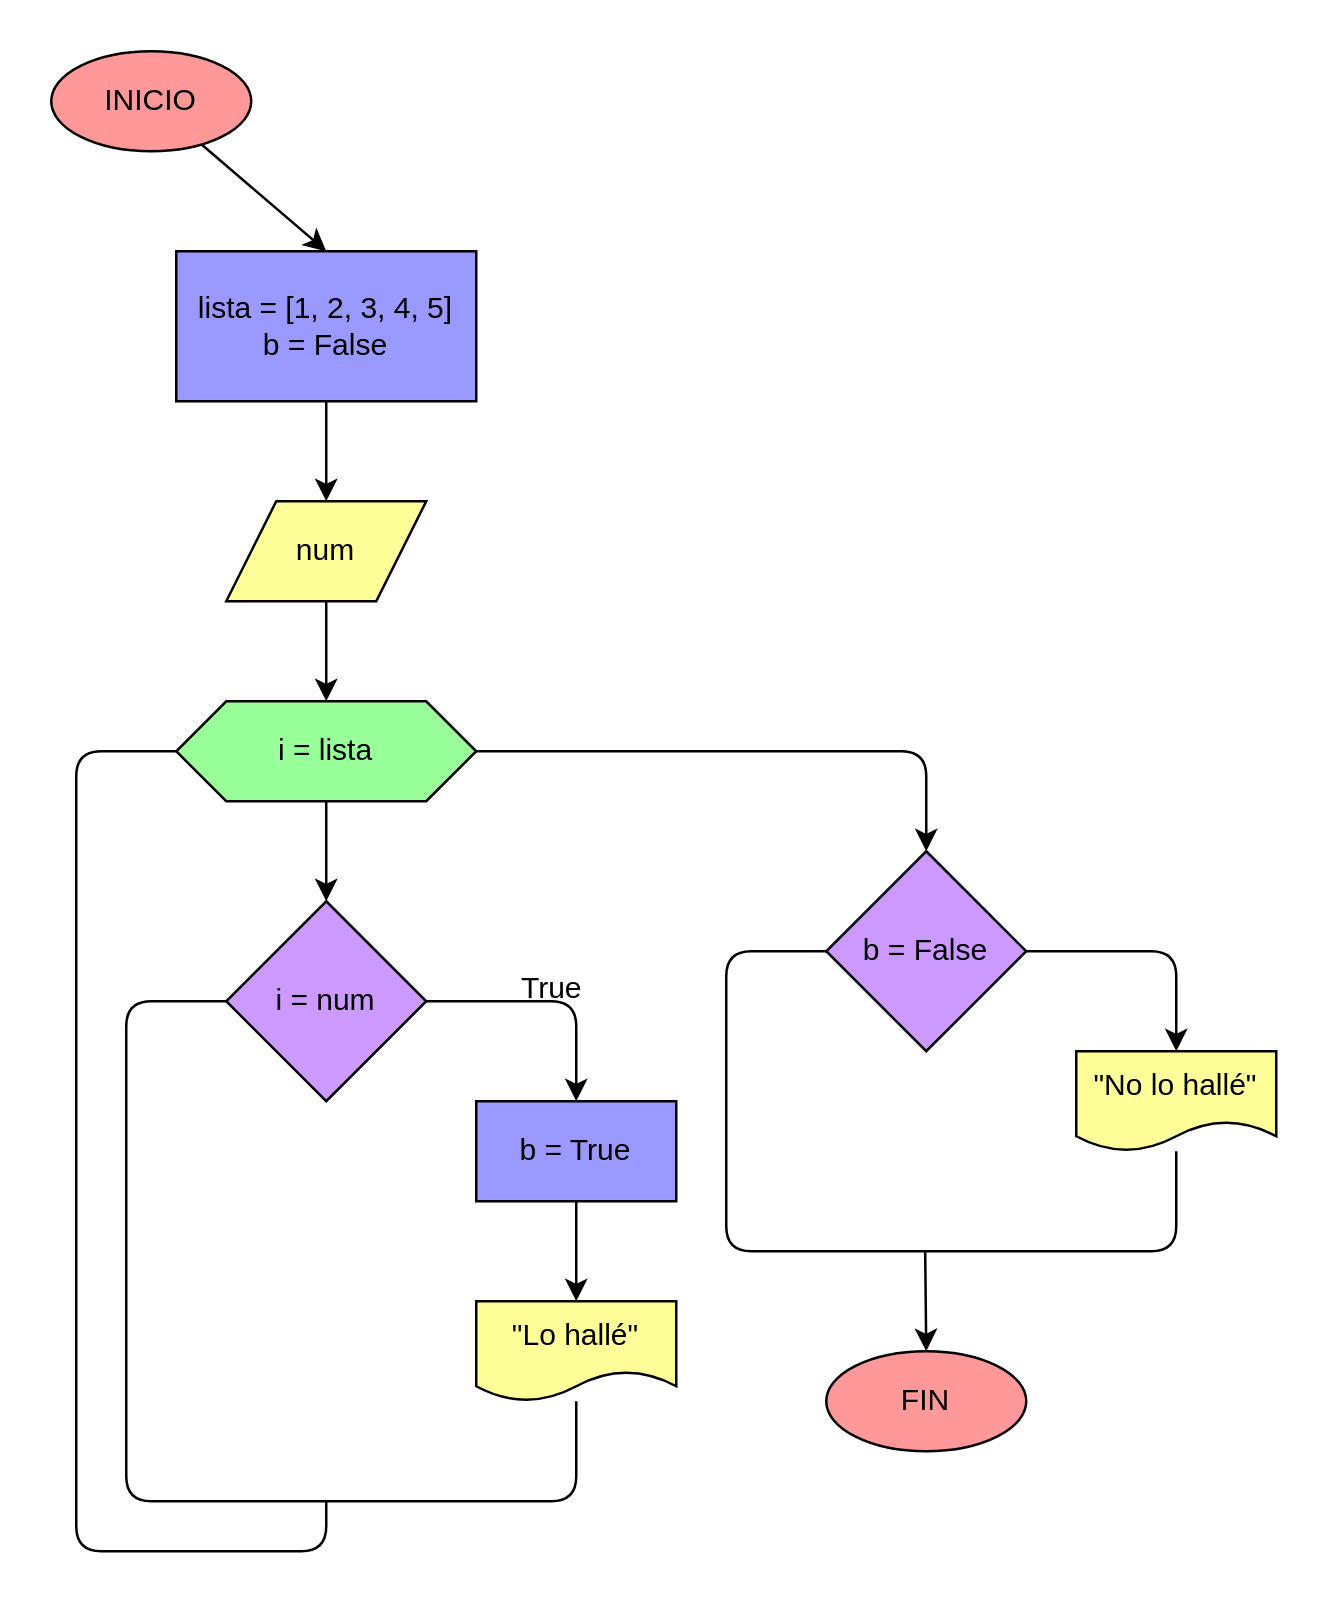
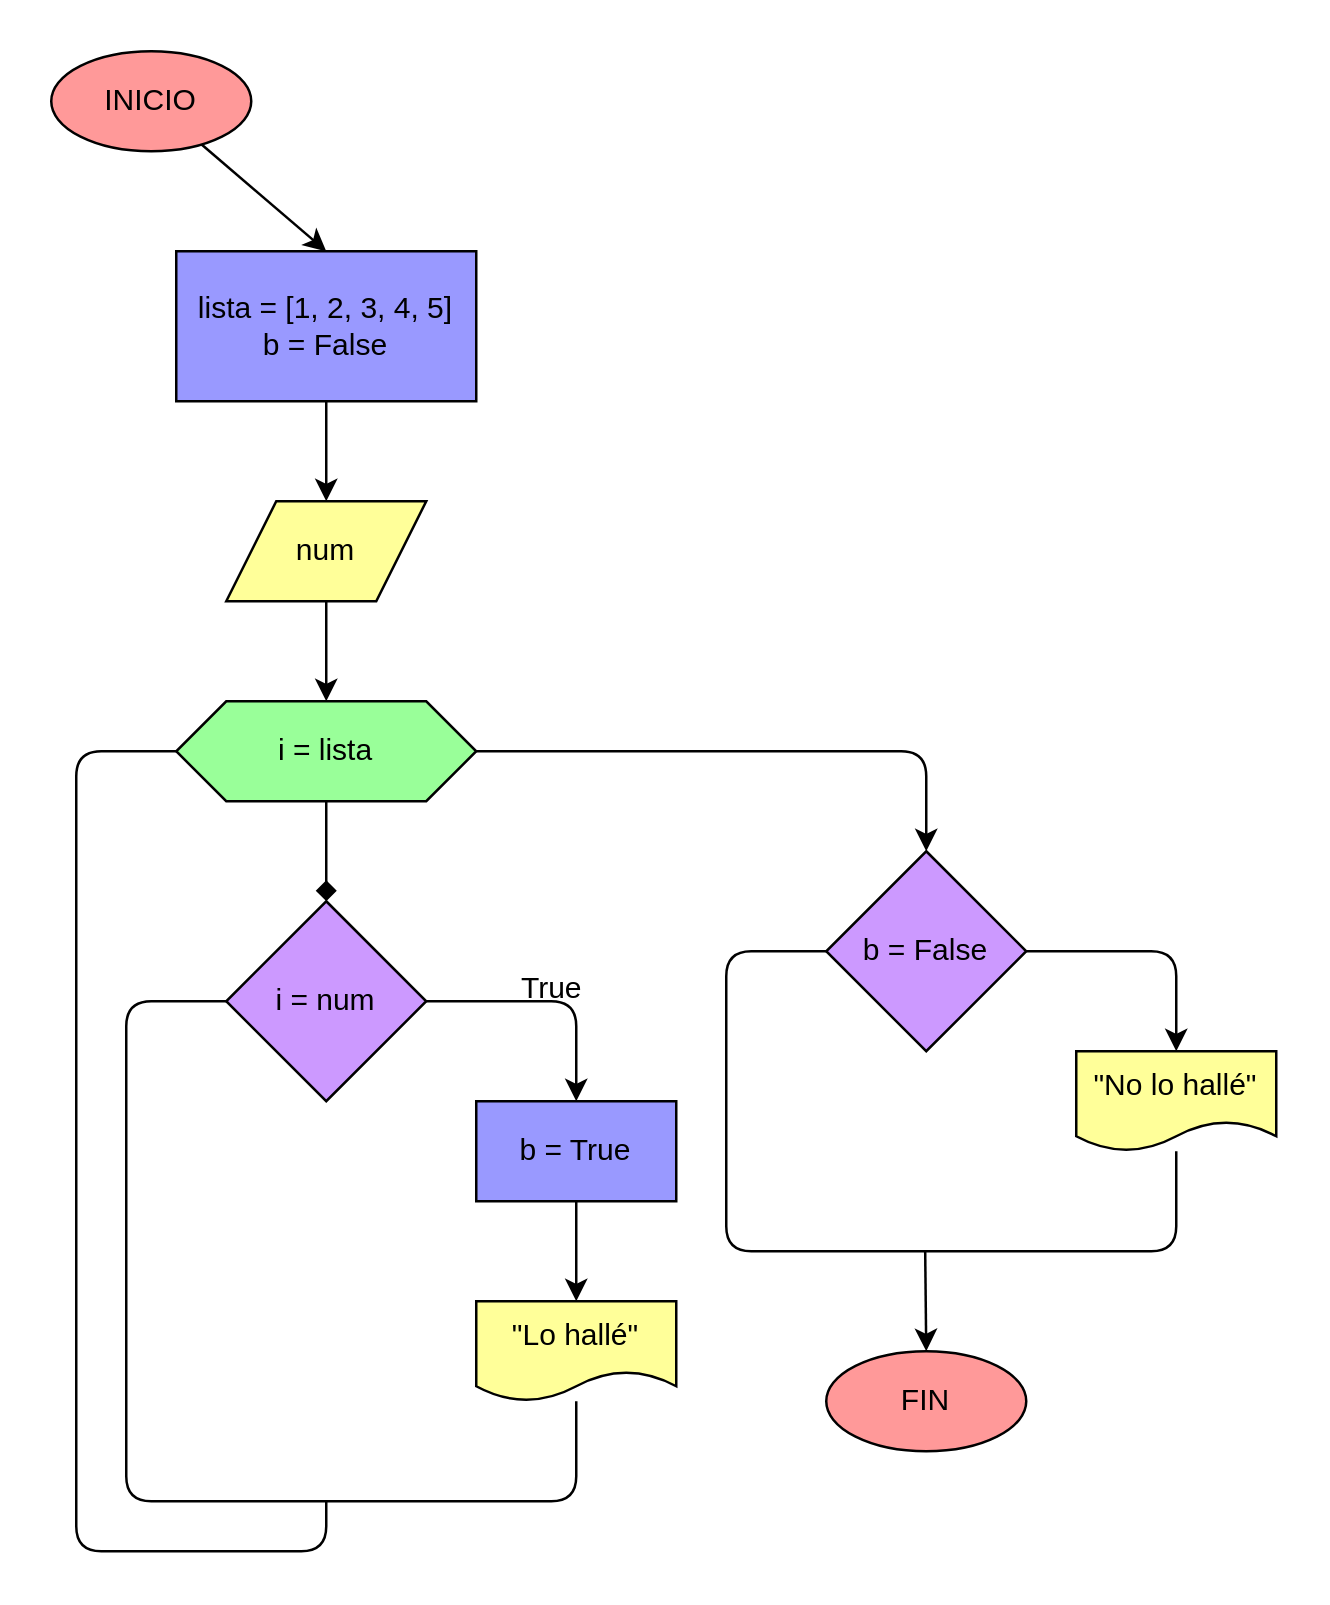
(326, 882) -> (326, 881)
